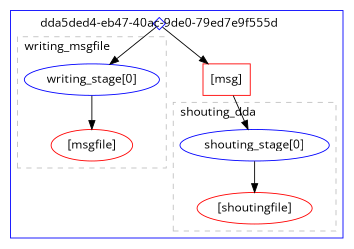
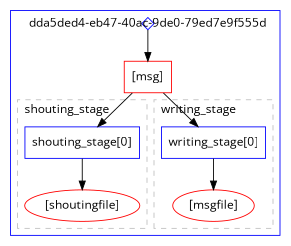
(136, 43) -> (178, 107)
(67, 47) -> (199, 110)
(92, 80) -> (214, 143)
(218, 112) -> (67, 110)
(255, 145) -> (82, 143)
